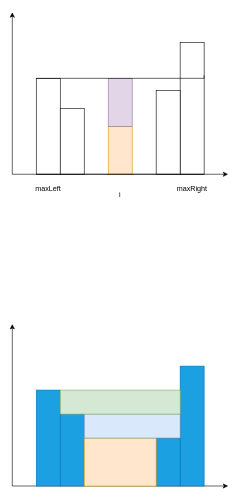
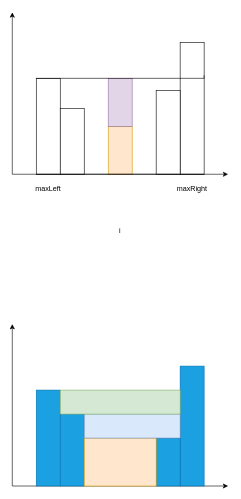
(120, 195) -> (120, 231)
